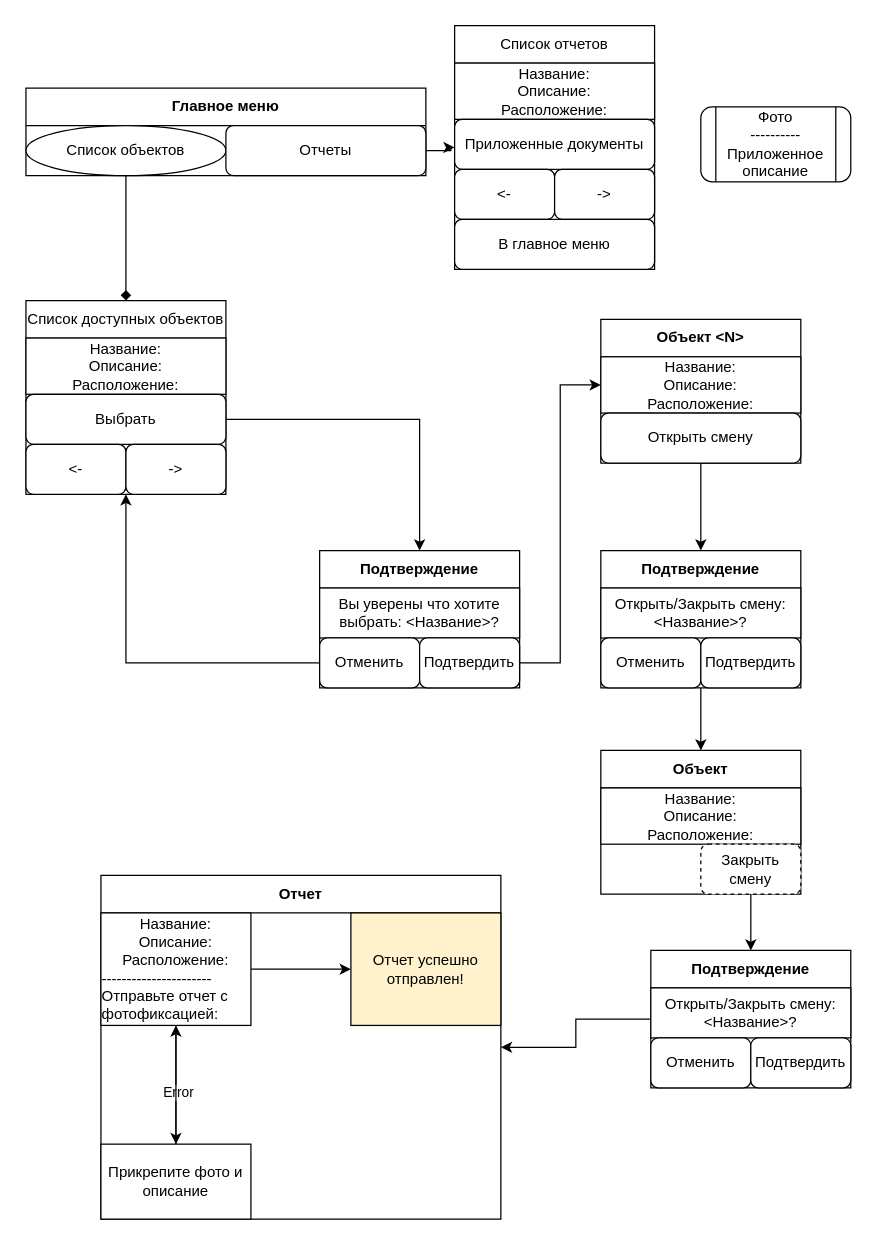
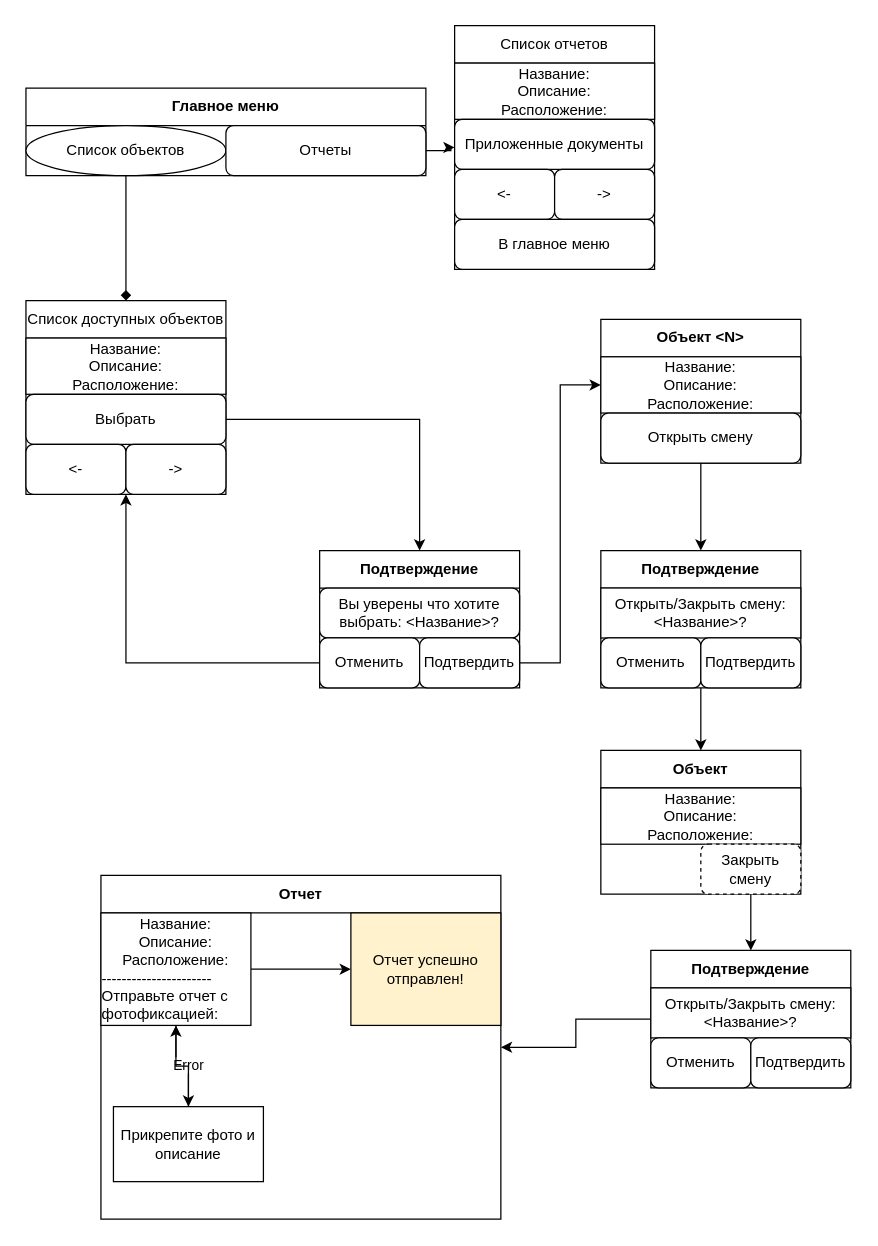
(776, 144) -> none
(419, 613) -> (419, 613)
(176, 1182) -> (188, 1144)
